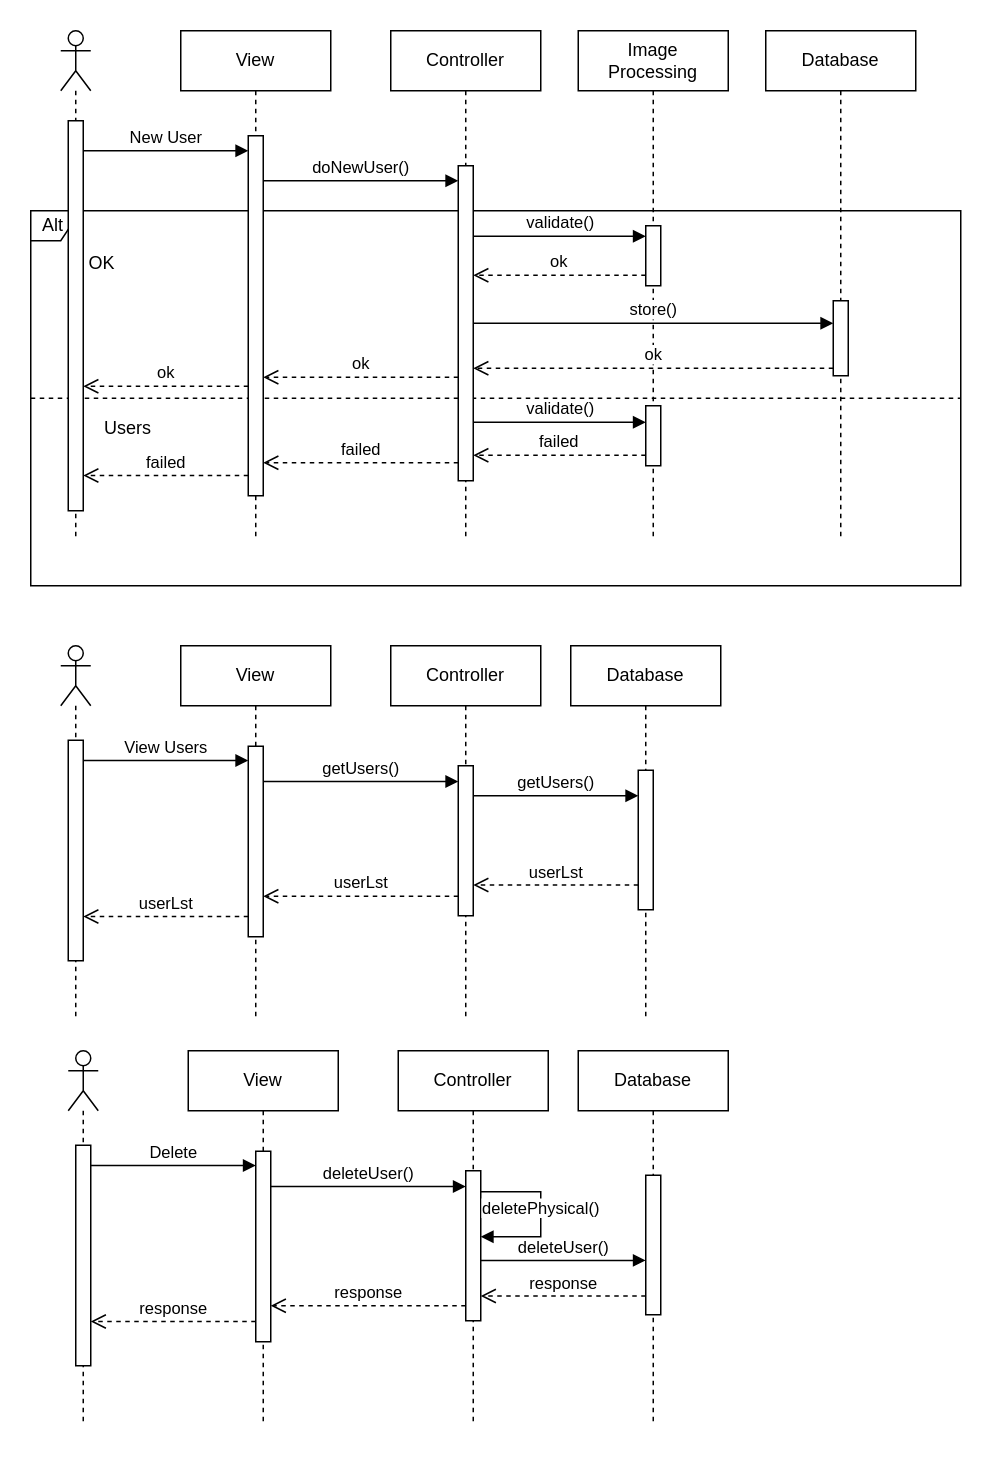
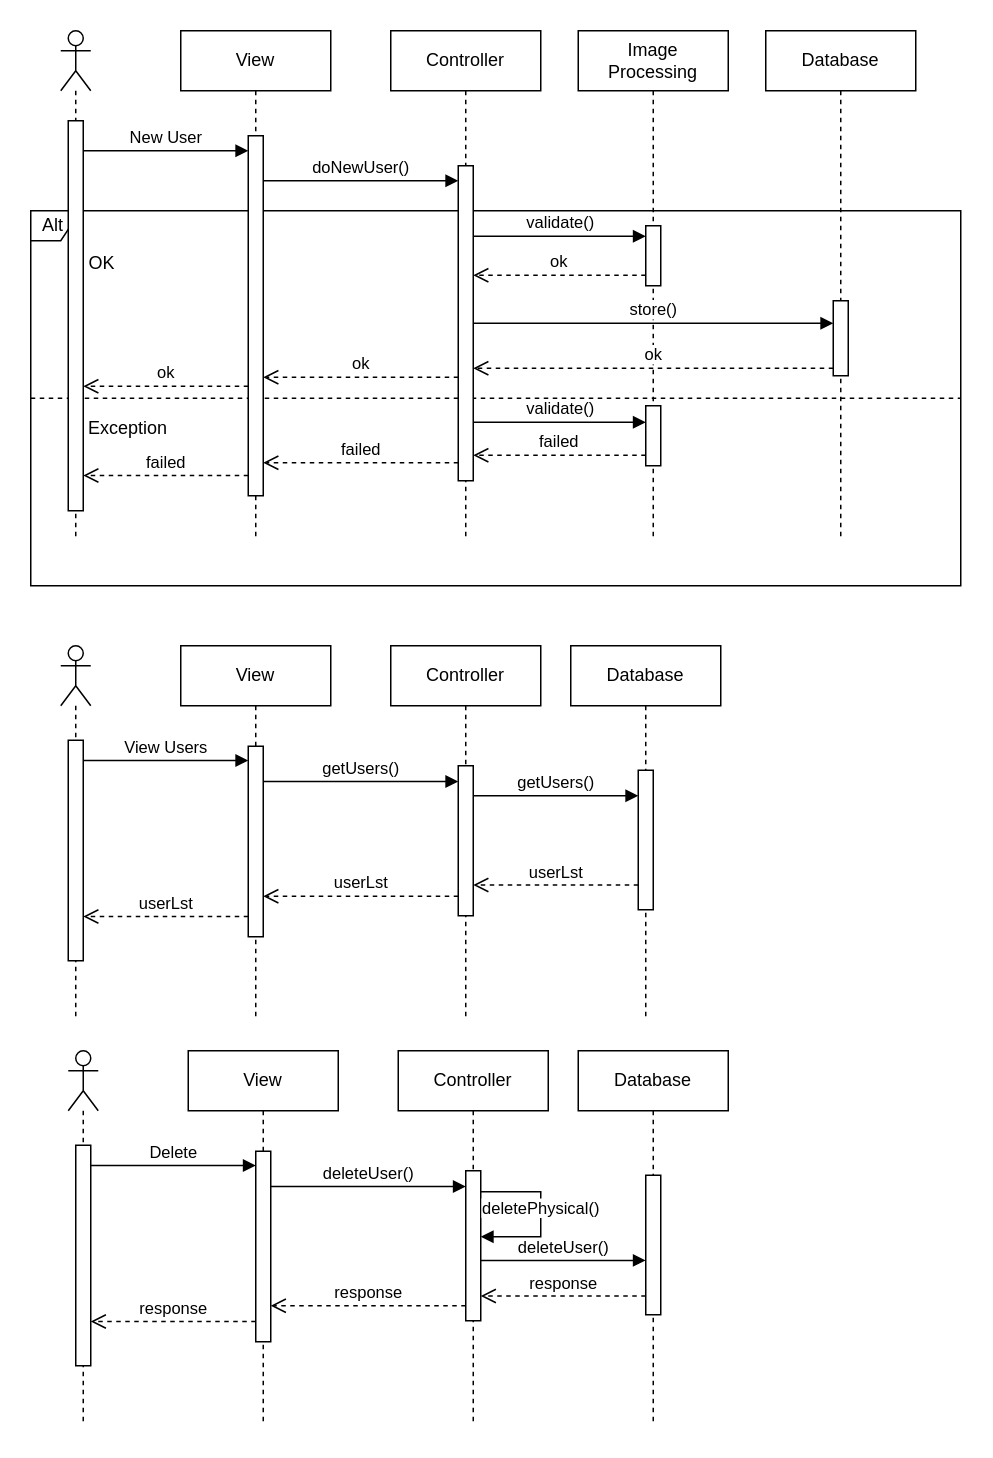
(128, 428) -> (128, 428)
